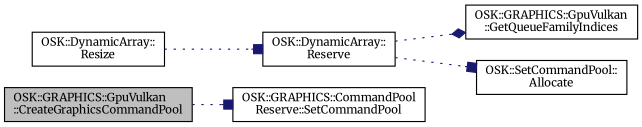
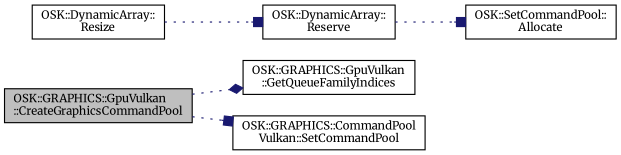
(424, 38) -> (211, 92)
(329, 105) -> (329, 133)
